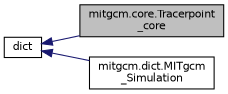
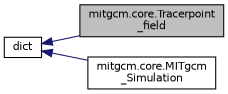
(152, 21) -> (152, 21)
(152, 73) -> (152, 73)
